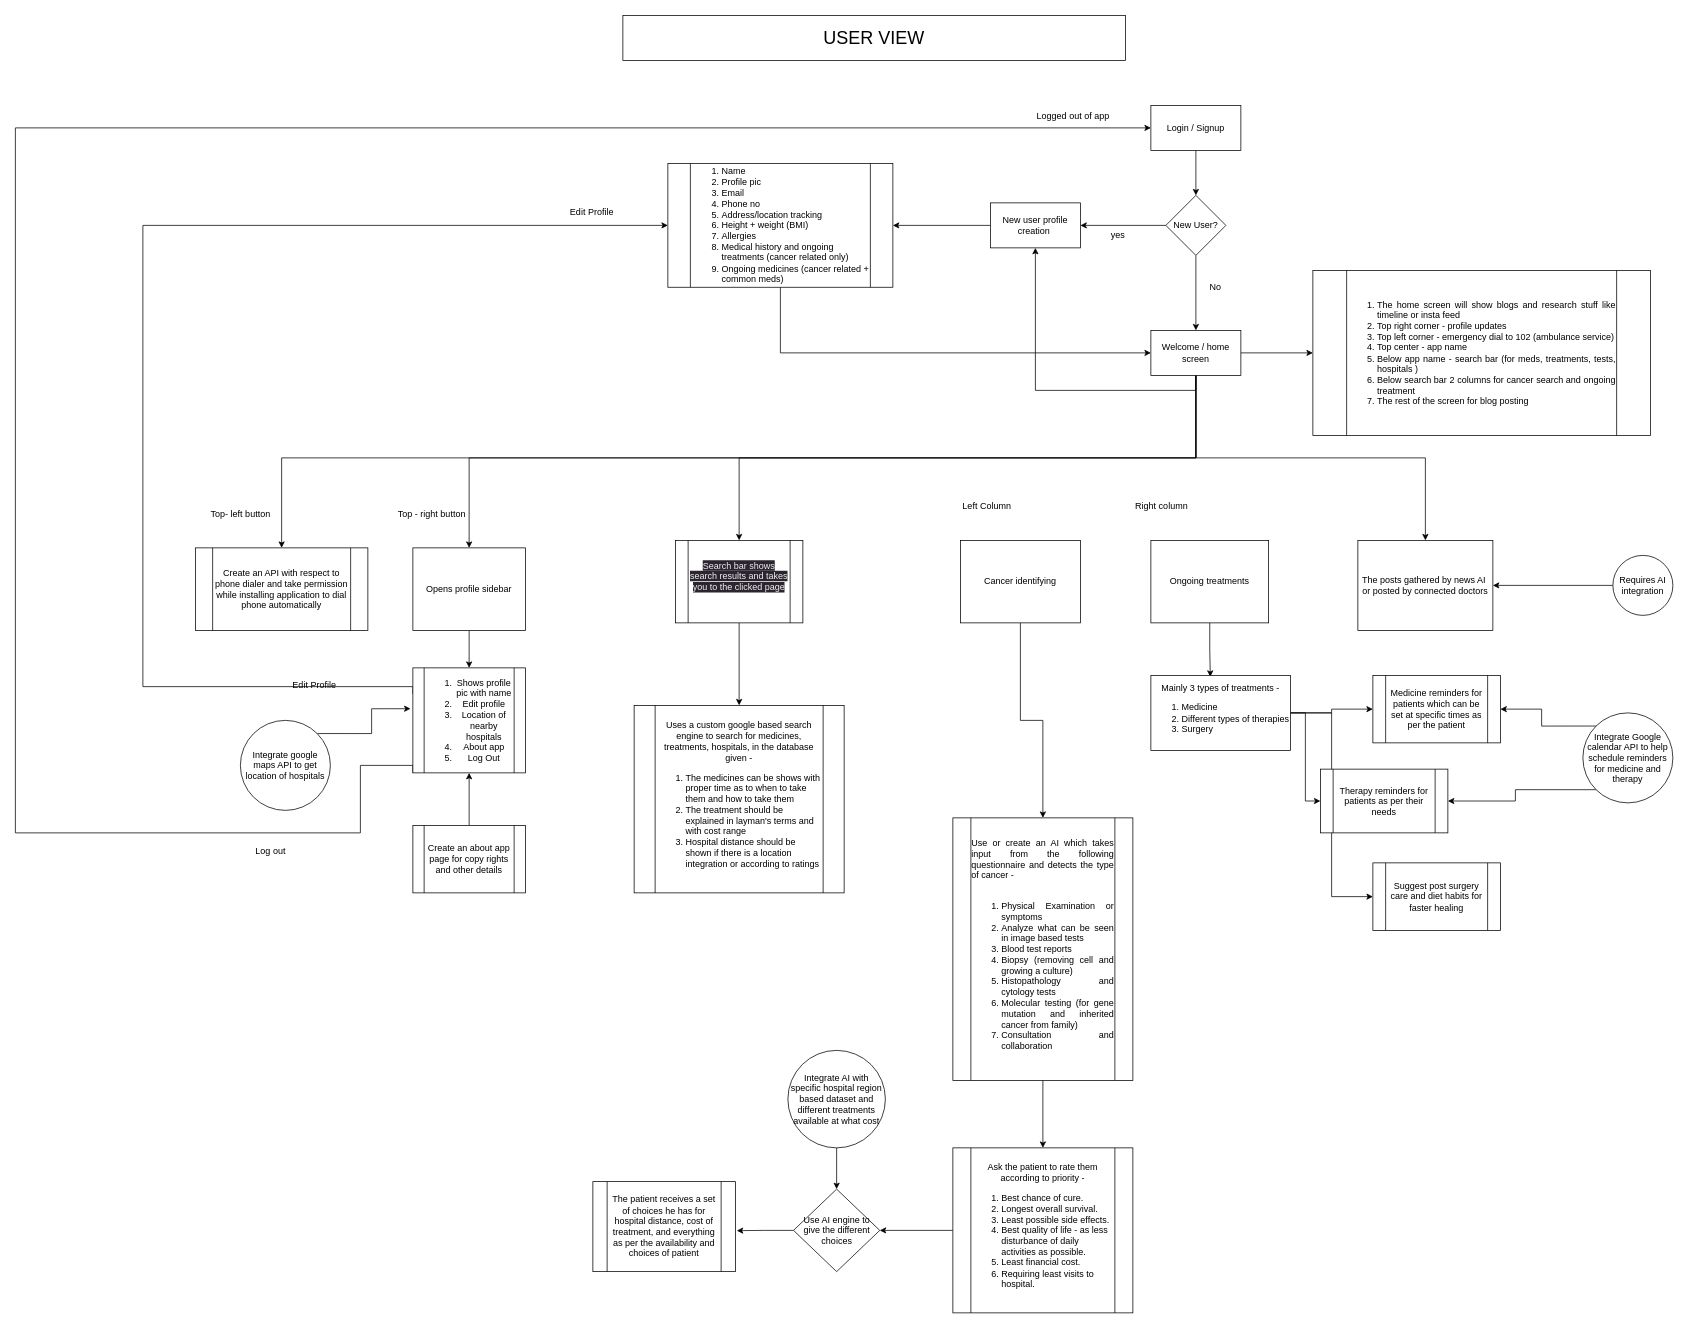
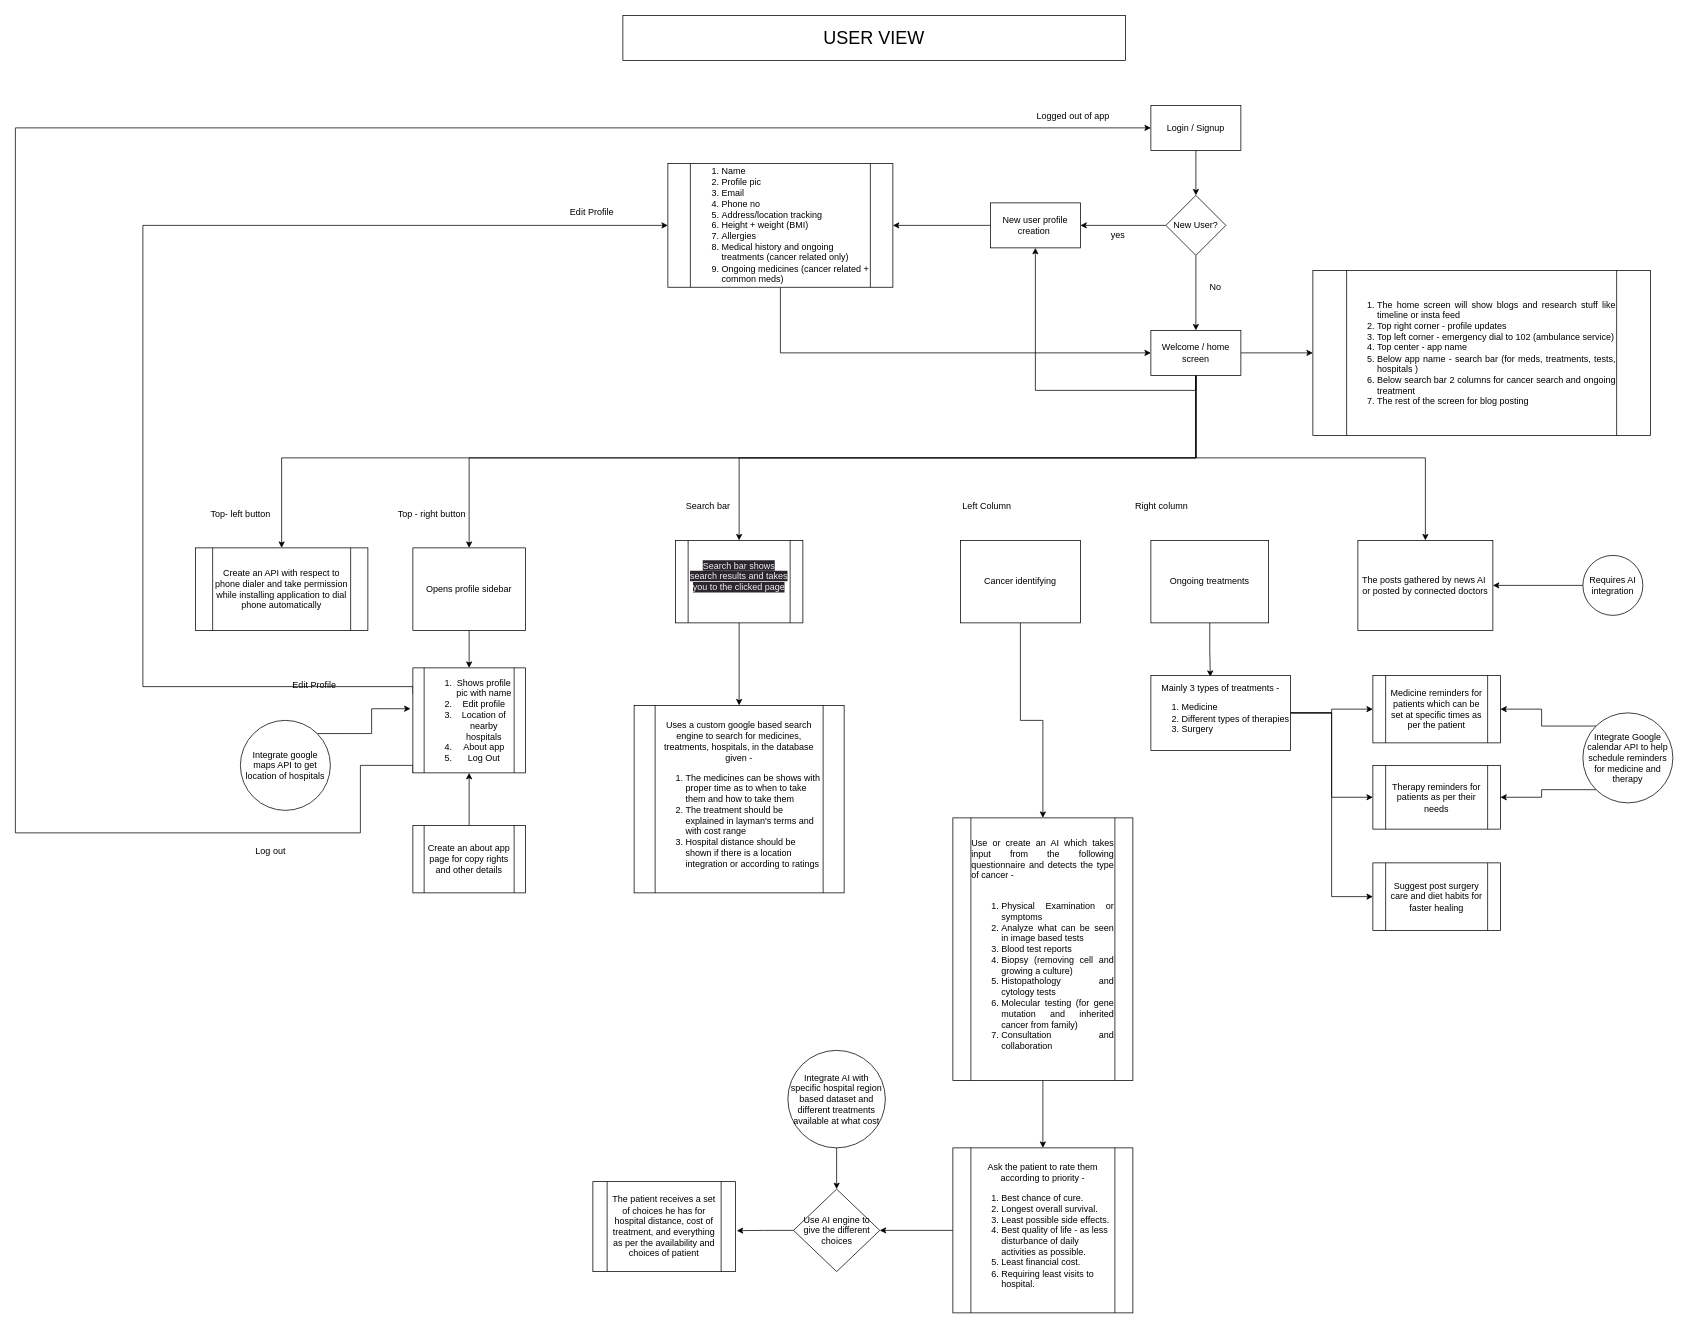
none -> (709, 507)
(1643, 585) -> (1613, 585)
(1384, 801) -> (1437, 797)
